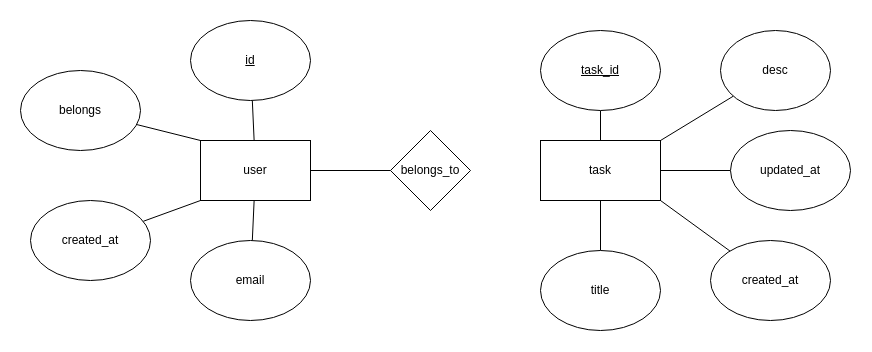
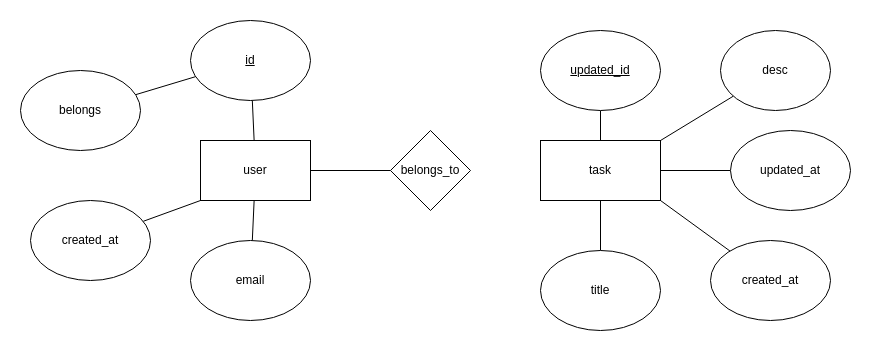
(601, 71) -> (601, 71)
(168, 132) -> (166, 86)
